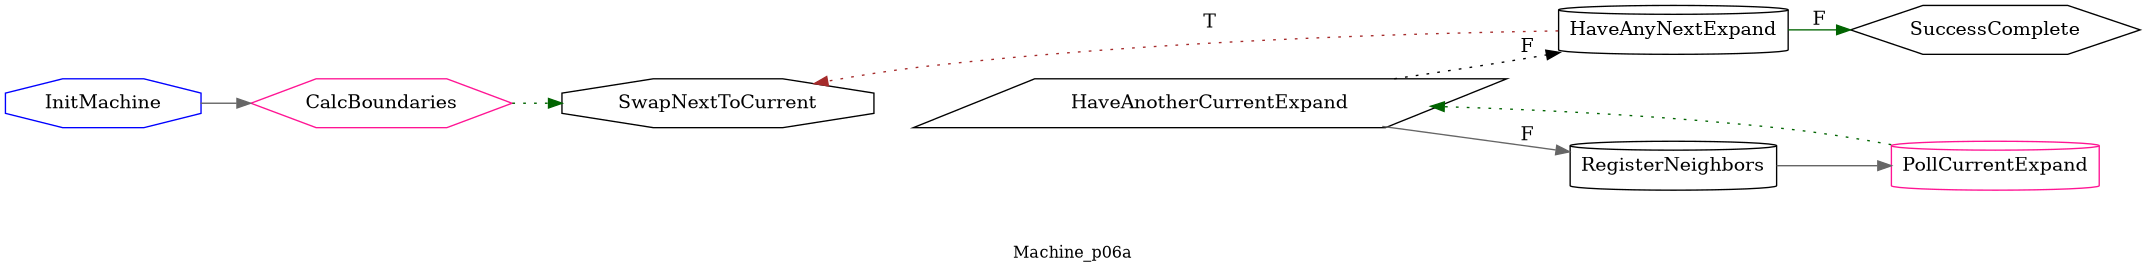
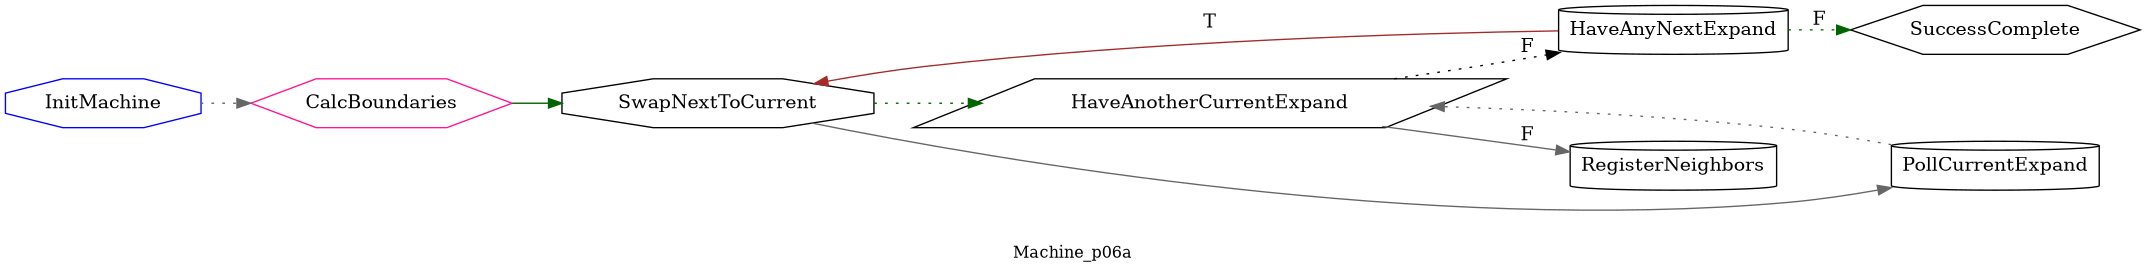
(1812, 30) -> (1812, 30)
(1192, 44) -> (1192, 44)
(219, 103) -> (219, 103)
(530, 103) -> (530, 103)
none -> (921, 103)
(1669, 118) -> (1669, 118)
(1827, 166) -> (1343, 199)
(1995, 166) -> (1995, 166)
